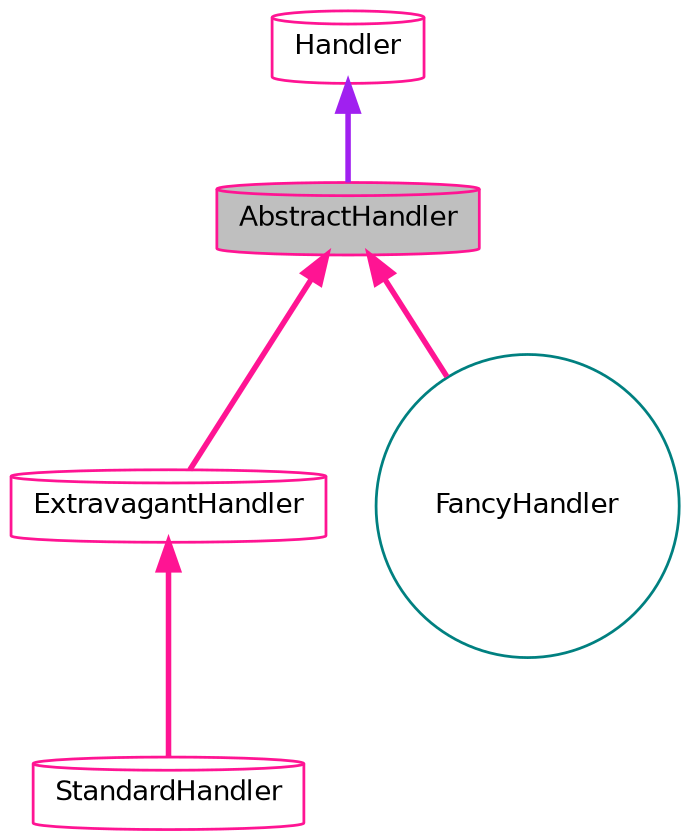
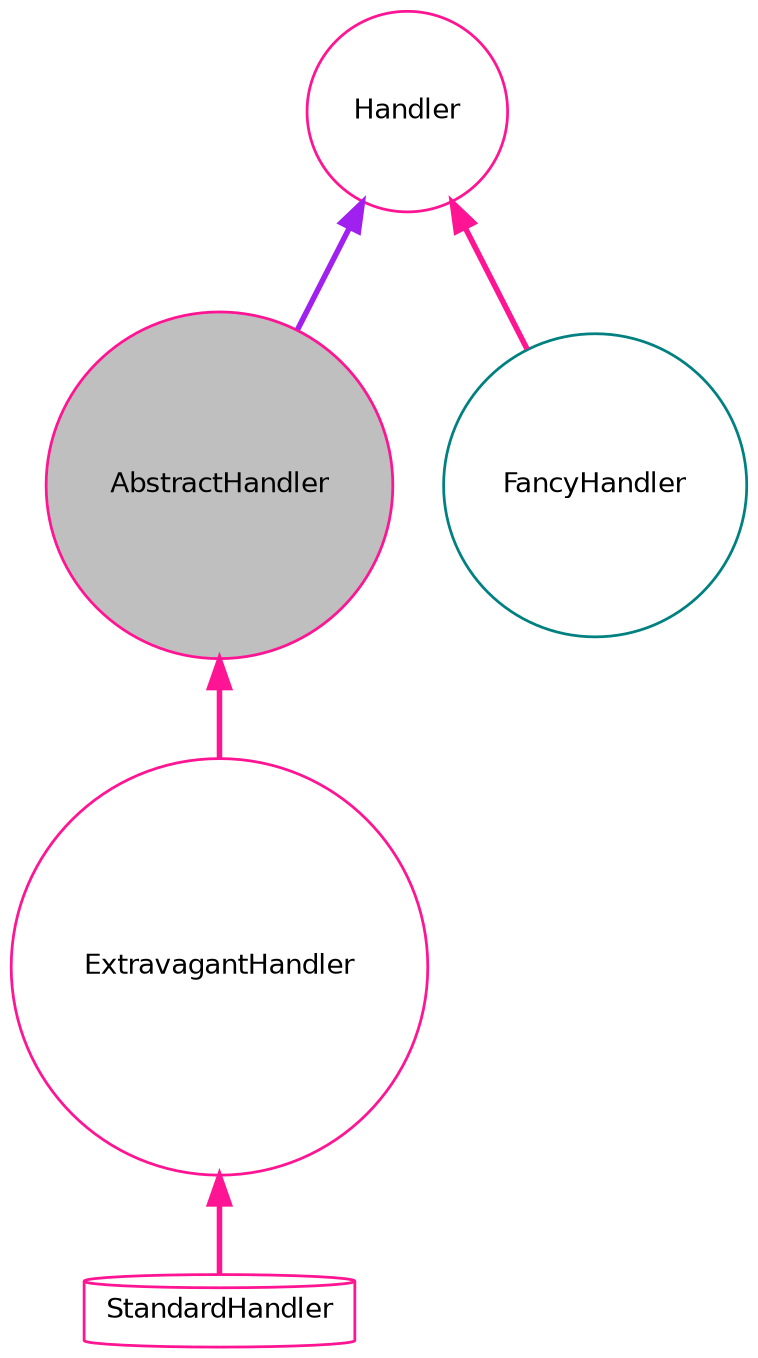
(348, 47) -> (407, 112)
(348, 219) -> (219, 485)
(416, 328) -> (496, 289)
(169, 506) -> (219, 967)
